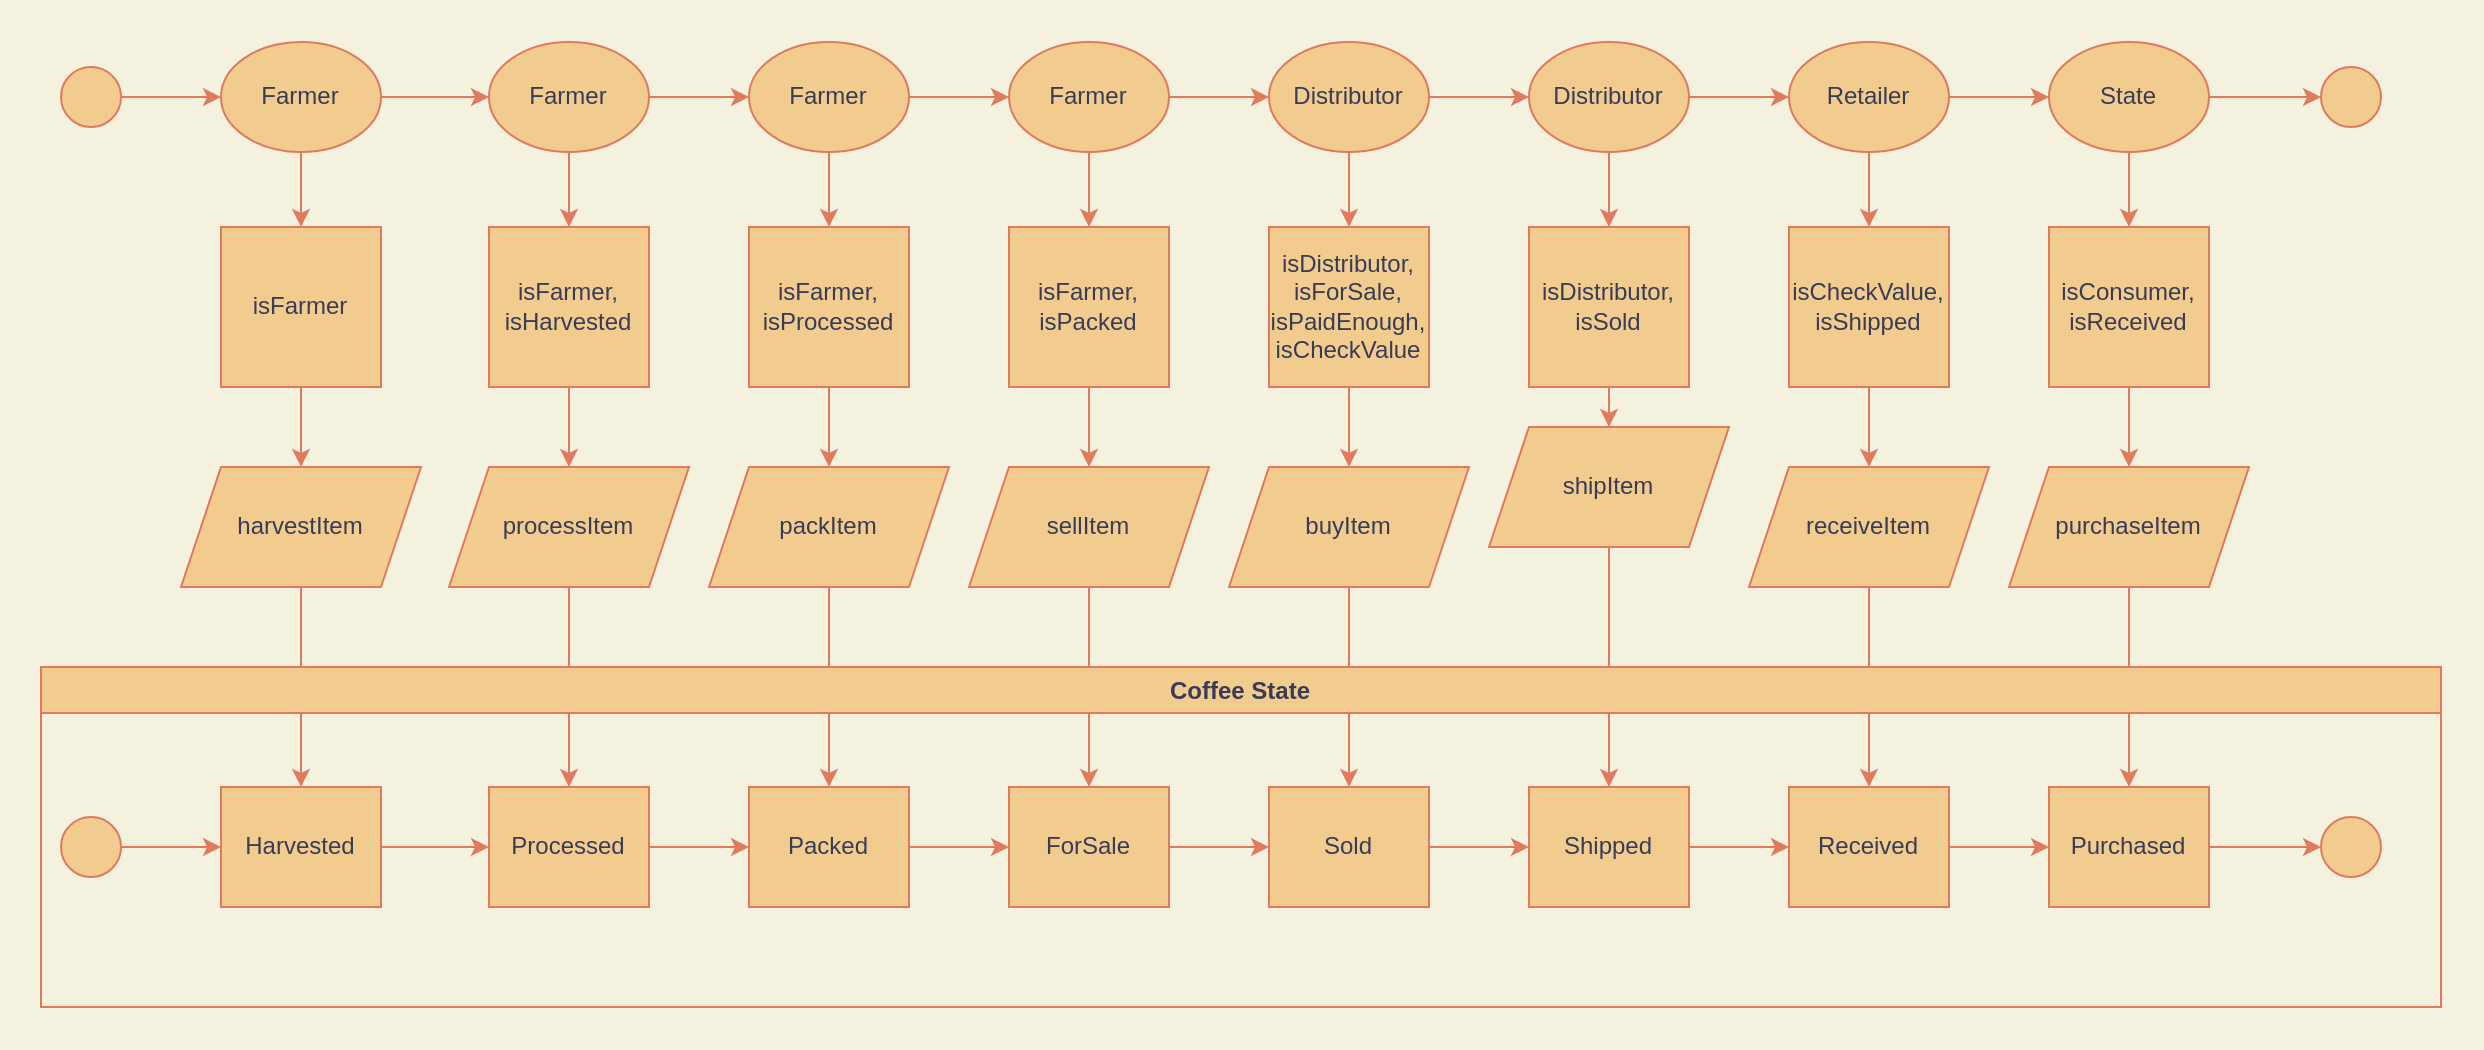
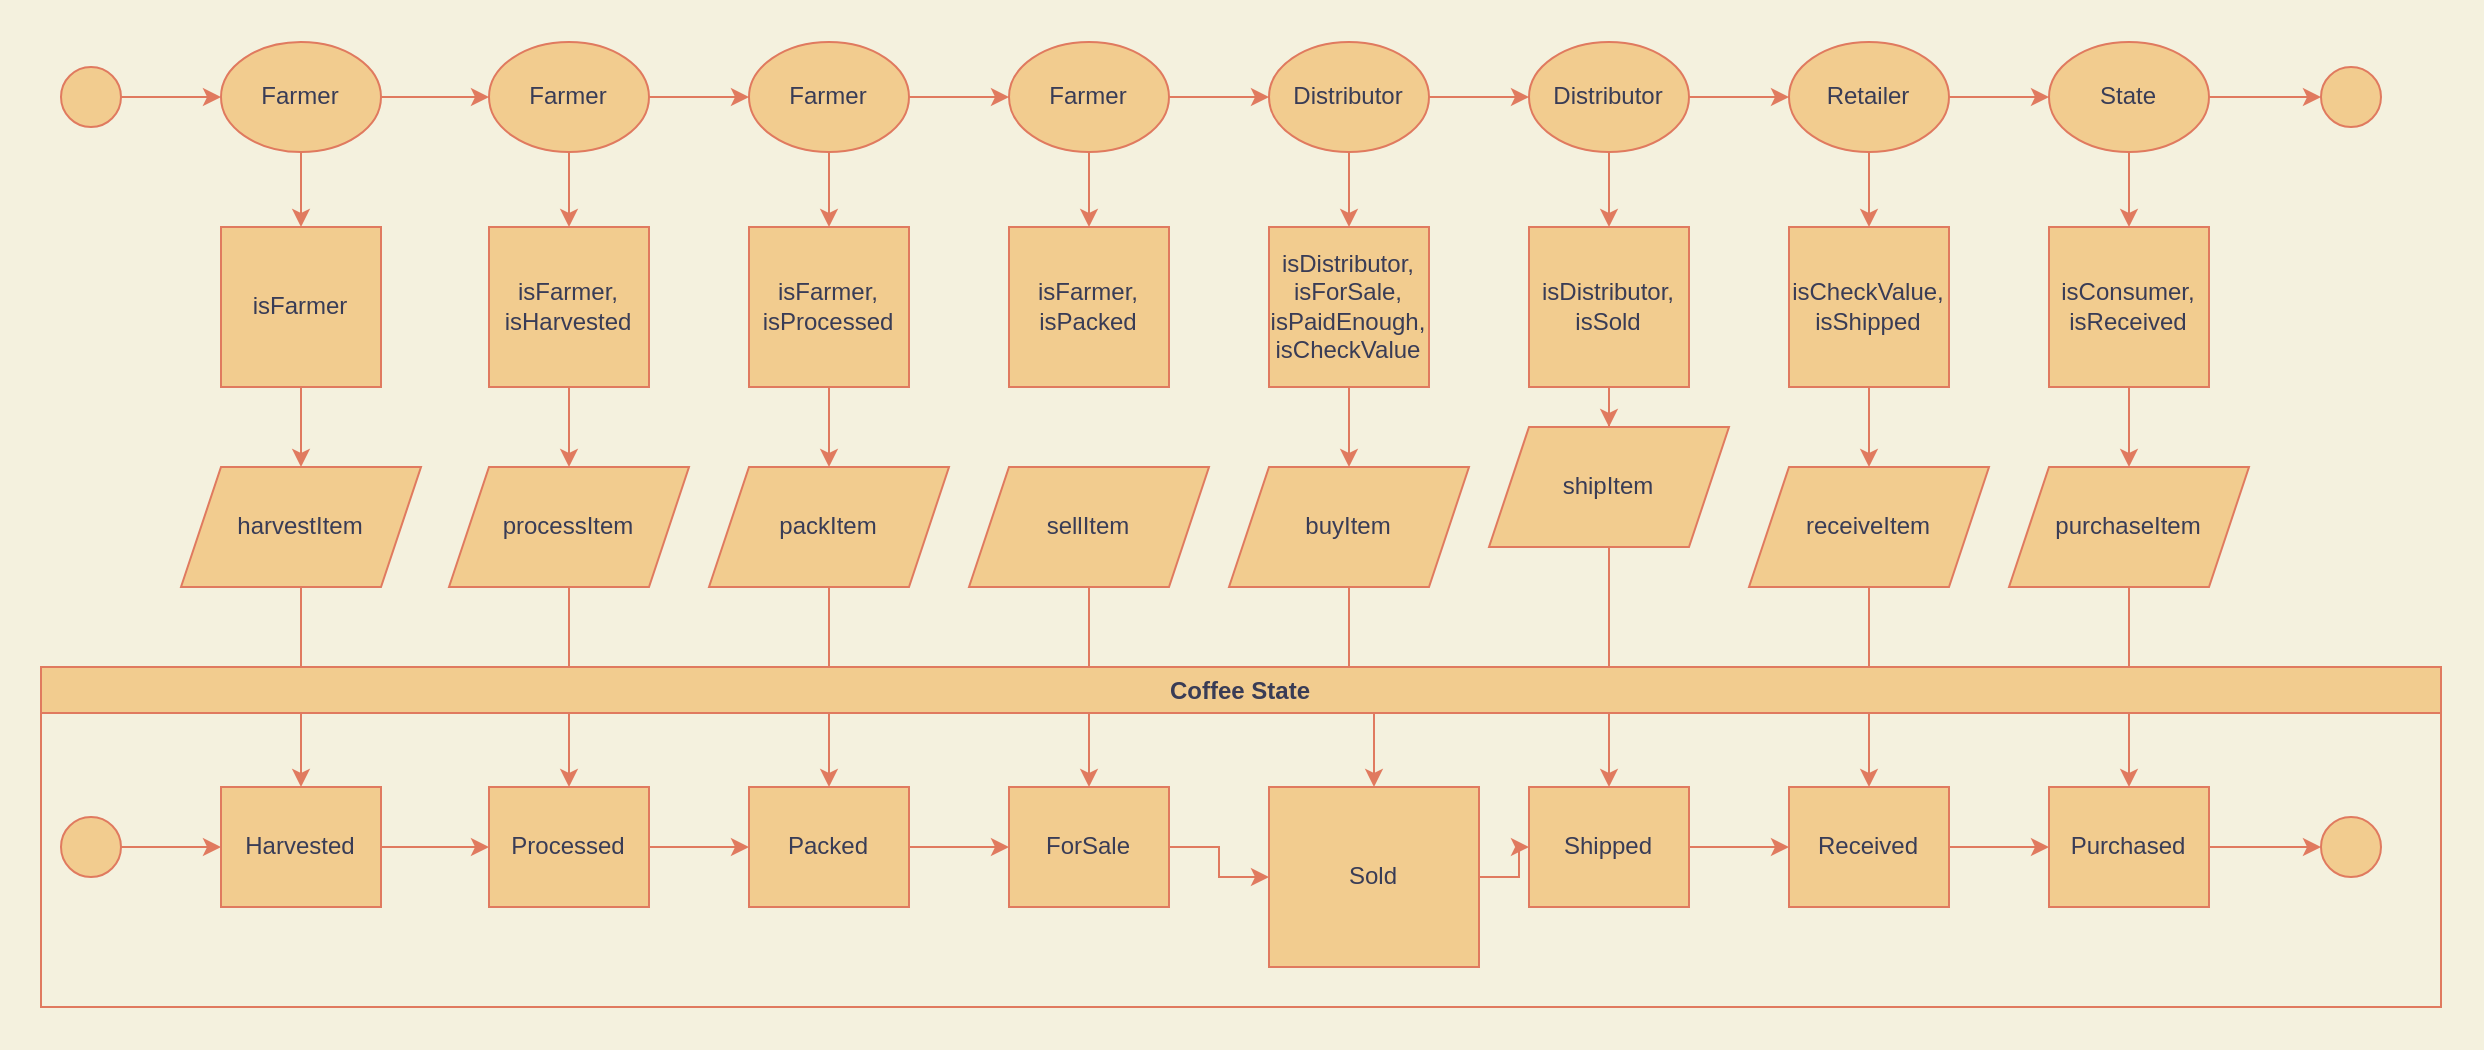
(1089, 420) -> none
(1349, 847) -> (1374, 877)
